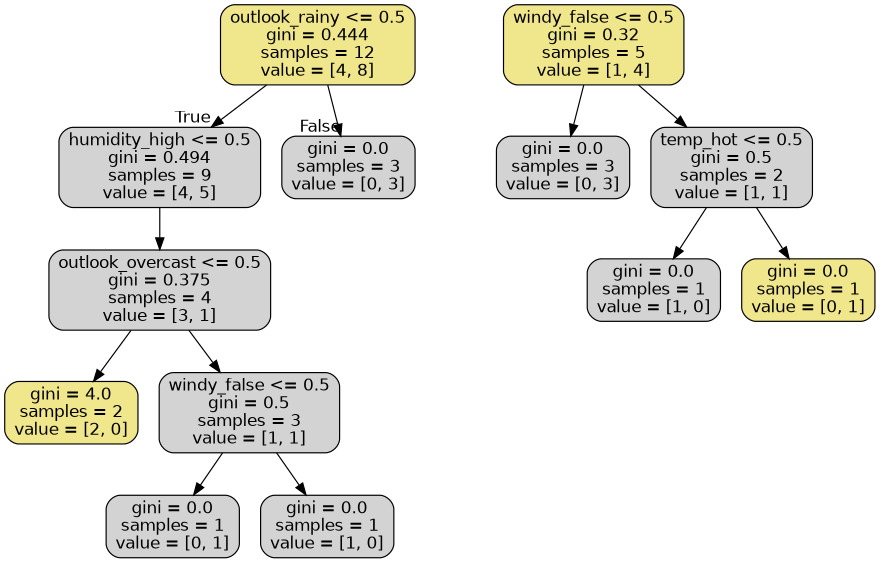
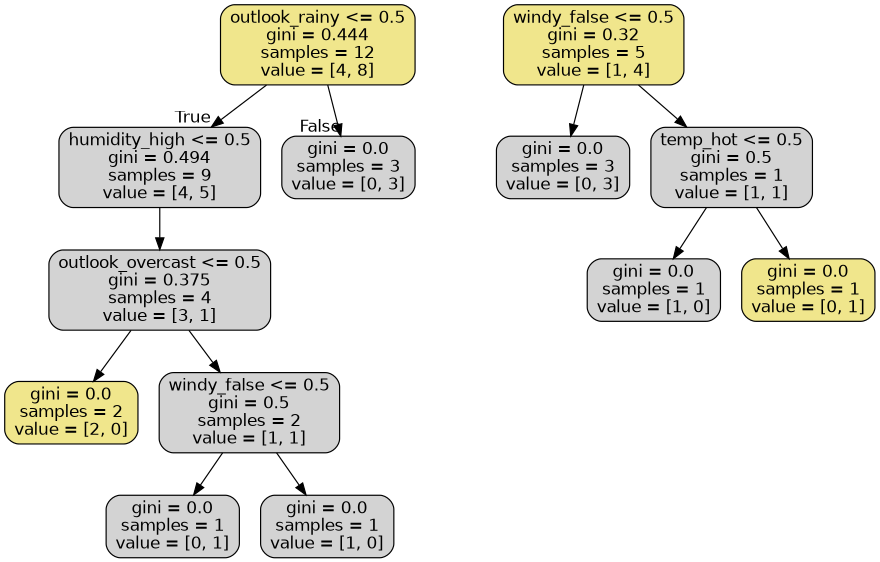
(732, 167) -> (732, 167)
(71, 413) -> (71, 413)
(249, 413) -> (249, 413)
